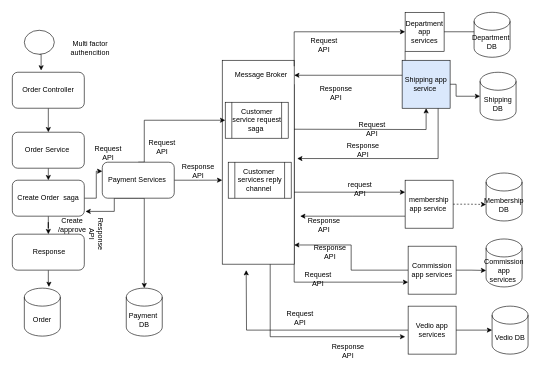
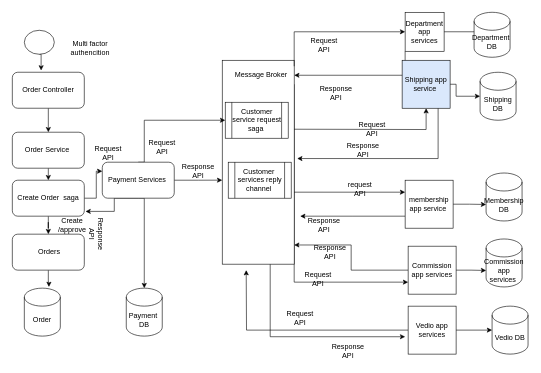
(468, 204) -> (468, 204)
(48, 252) -> (48, 252)
